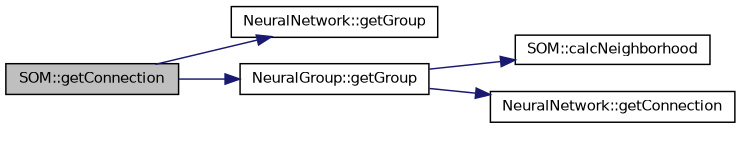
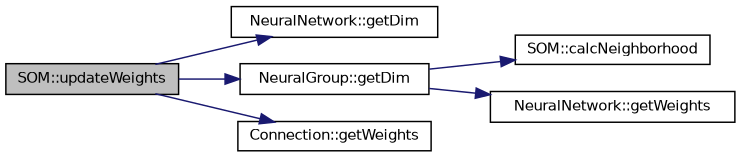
(334, 22) -> (334, 22)
(92, 79) -> (92, 79)
(334, 79) -> (334, 79)
(613, 107) -> (613, 107)
none -> (334, 136)
